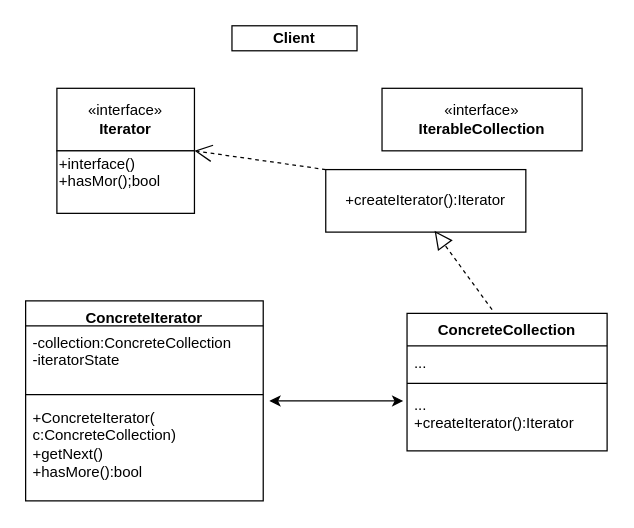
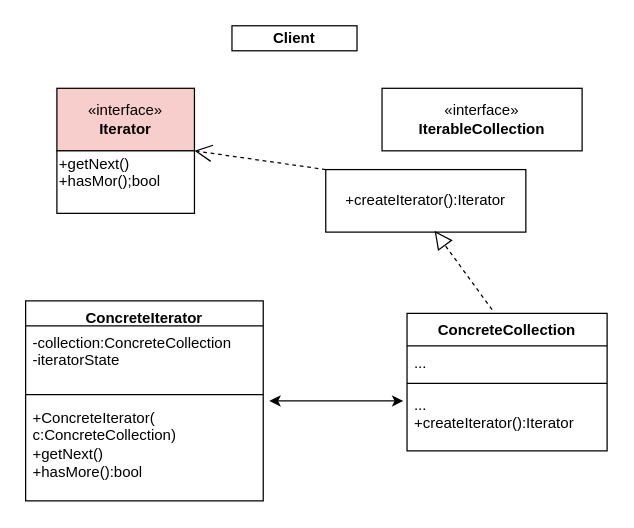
(126, 119) -> (126, 119)
(114, 182) -> (114, 182)
